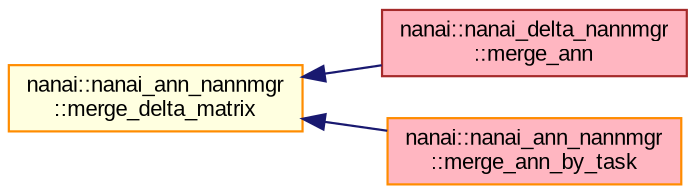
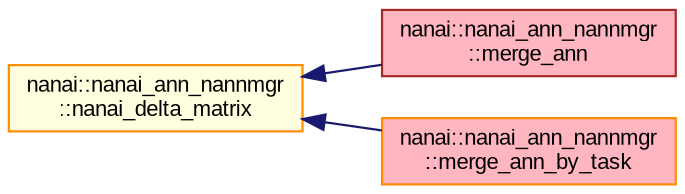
(534, 43) -> (529, 43)
(156, 98) -> (156, 98)
